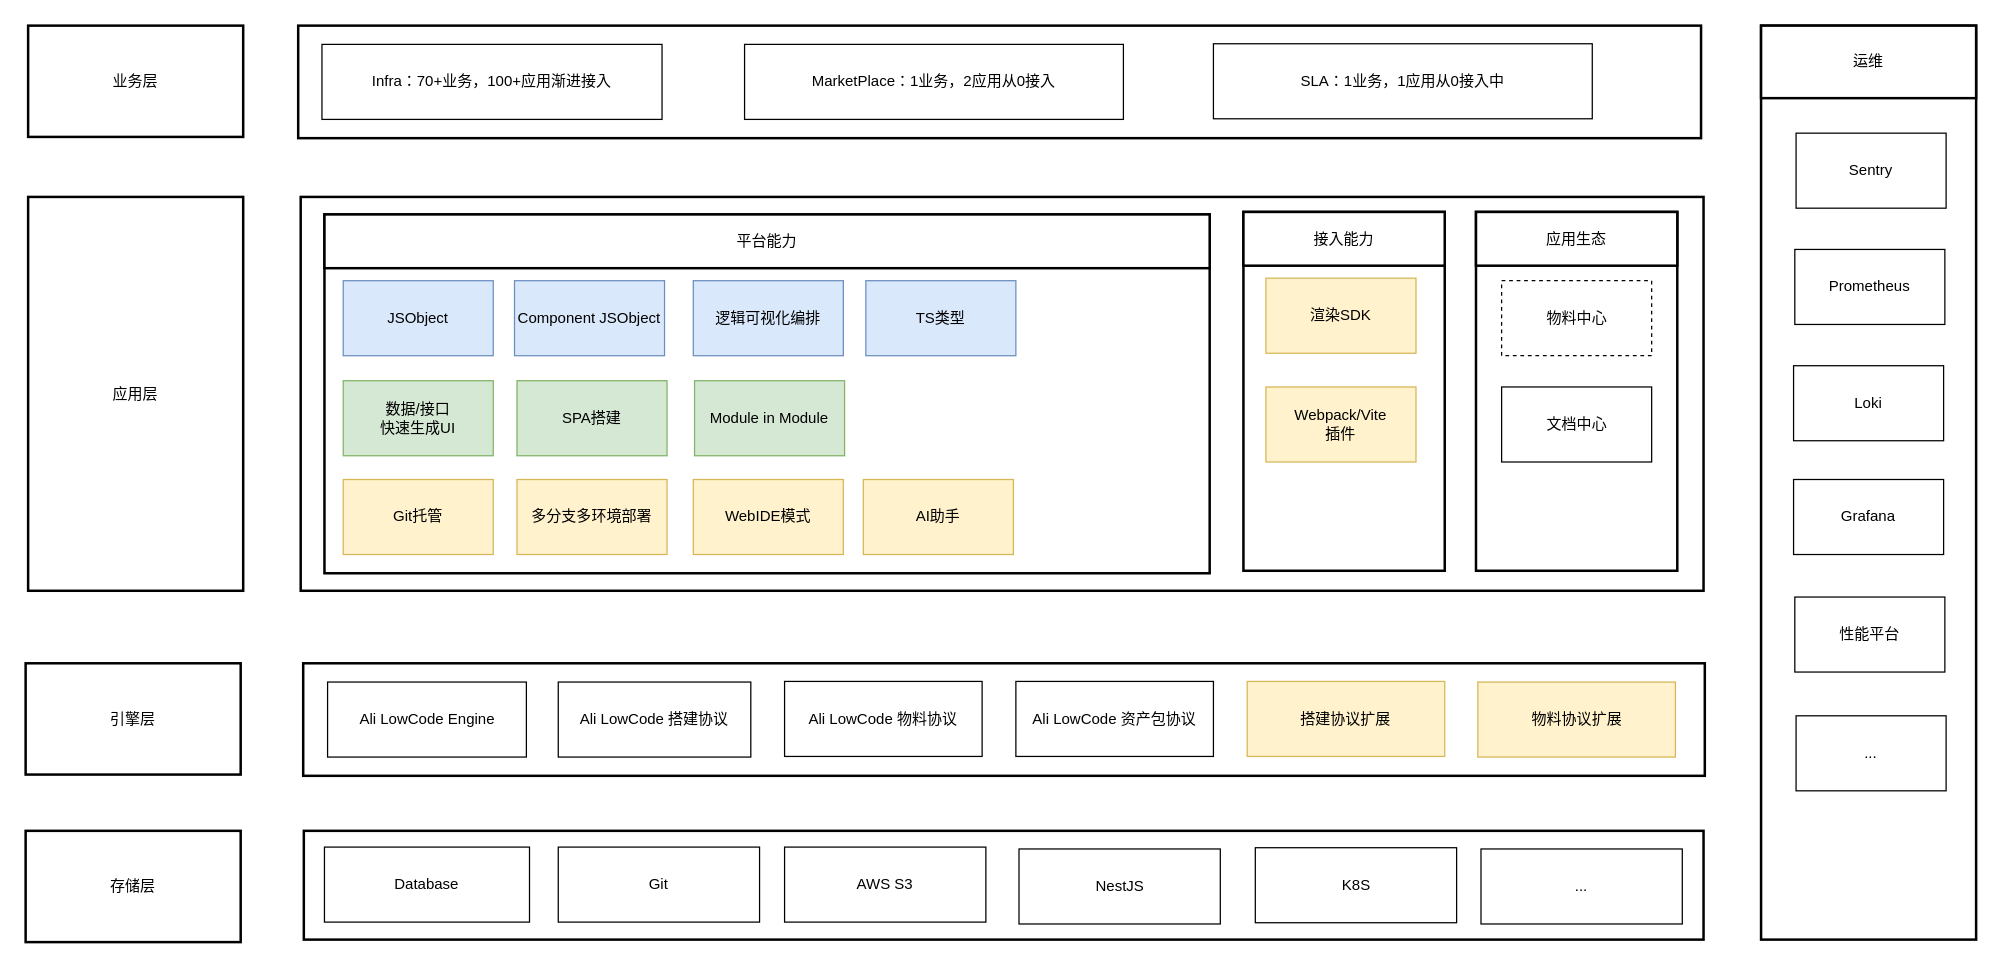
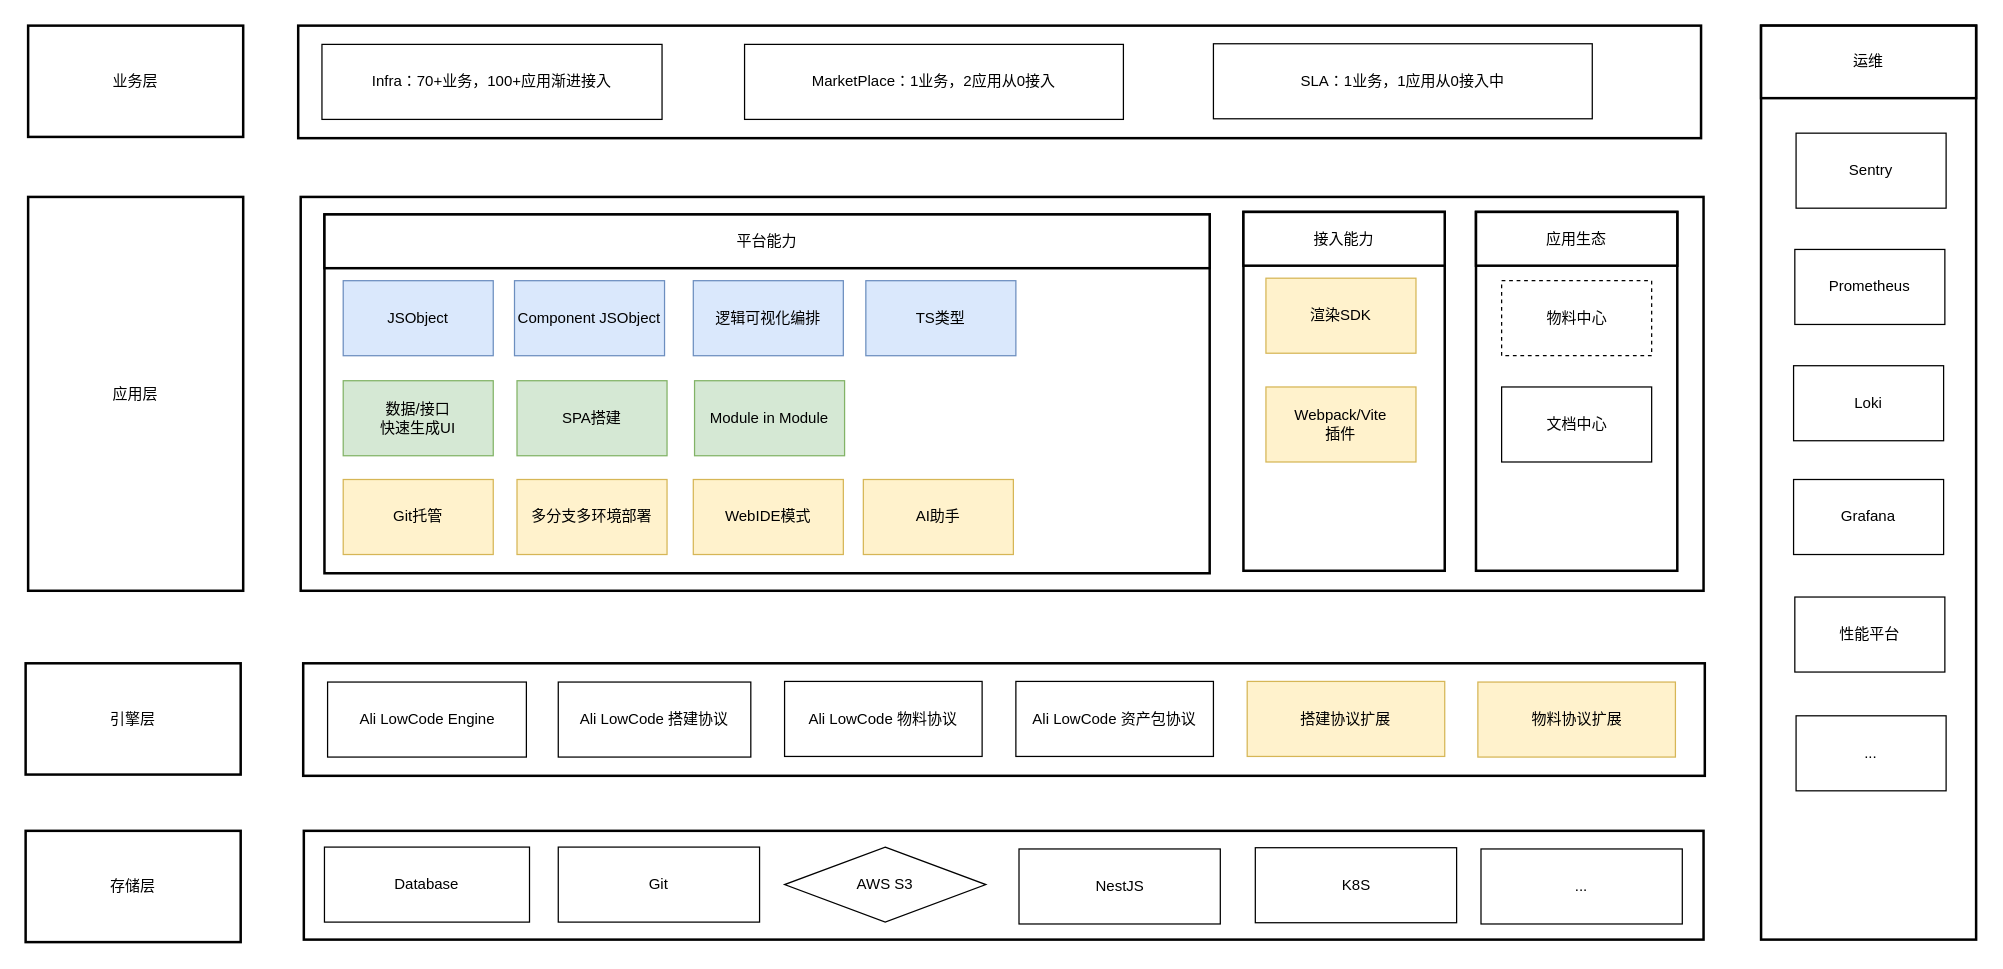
(885, 884) -> (885, 884)
